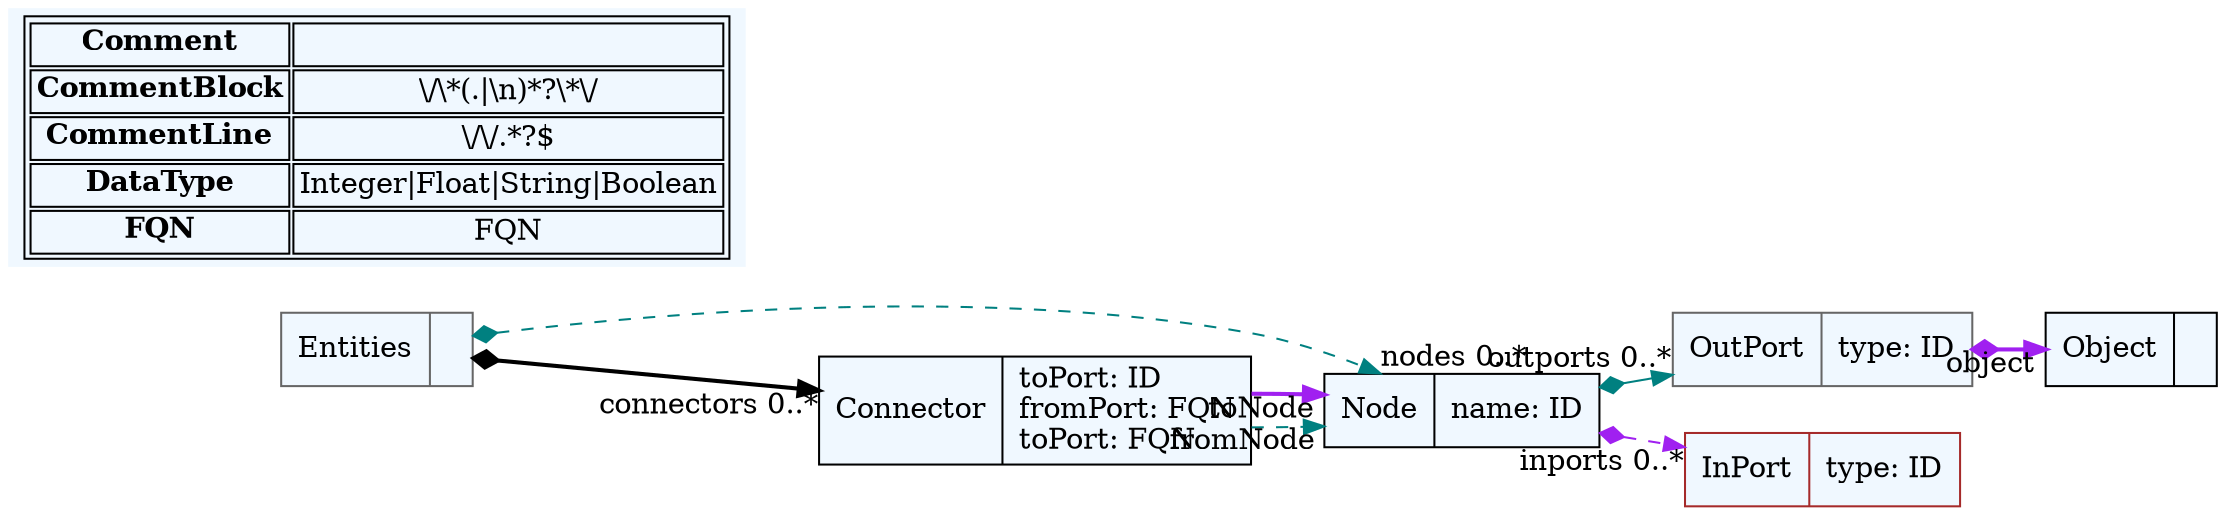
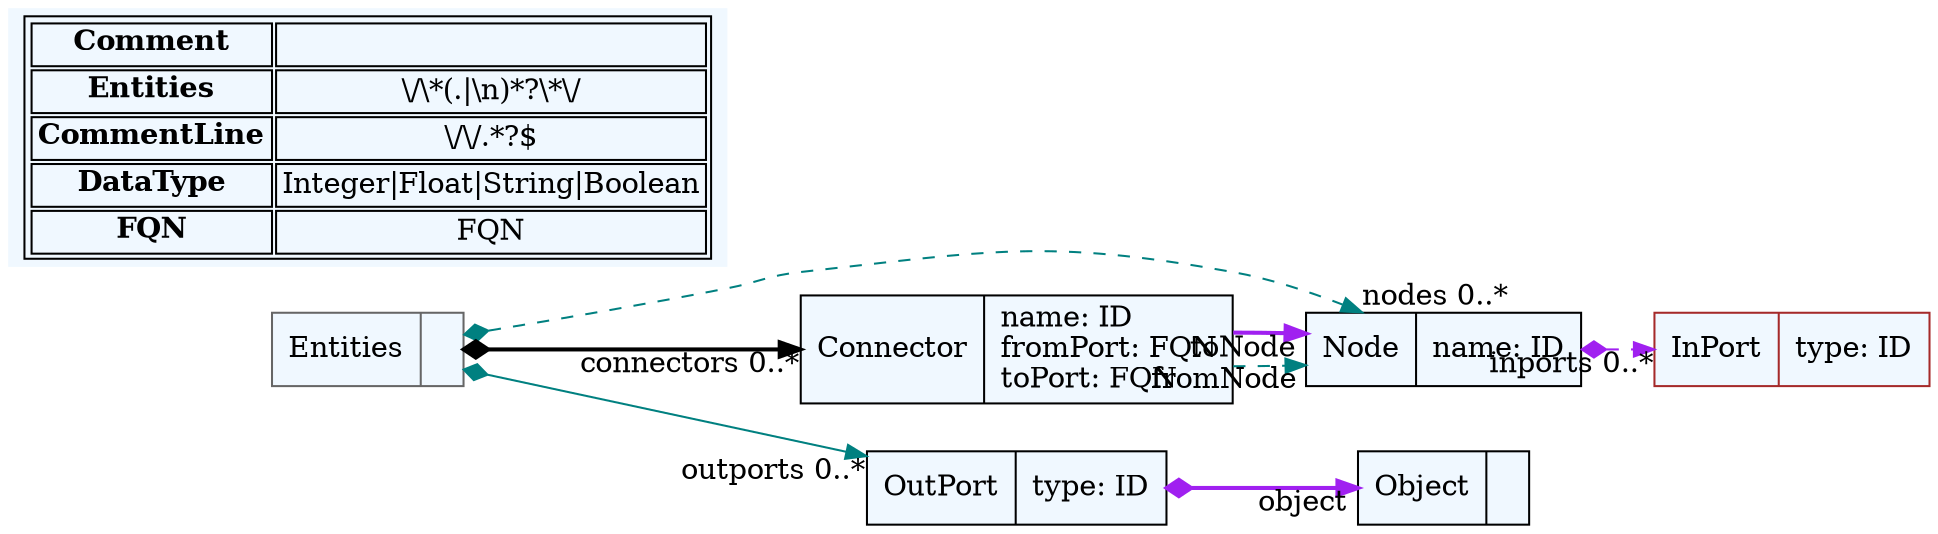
(160, 89) -> (152, 89)
(1823, 349) -> (1017, 488)
(1090, 379) -> (1067, 318)
(1638, 381) -> (667, 413)
